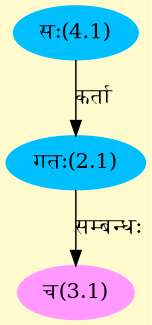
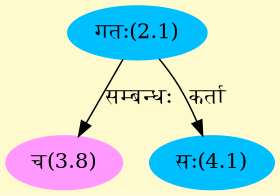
(76, 90) -> (180, 89)
(76, 293) -> (64, 163)
